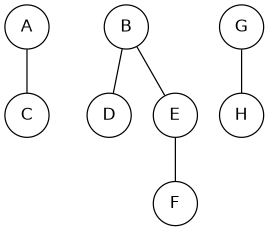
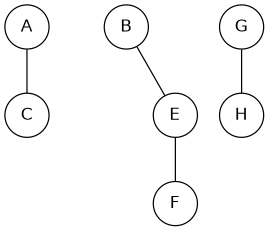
(109, 115) -> none
